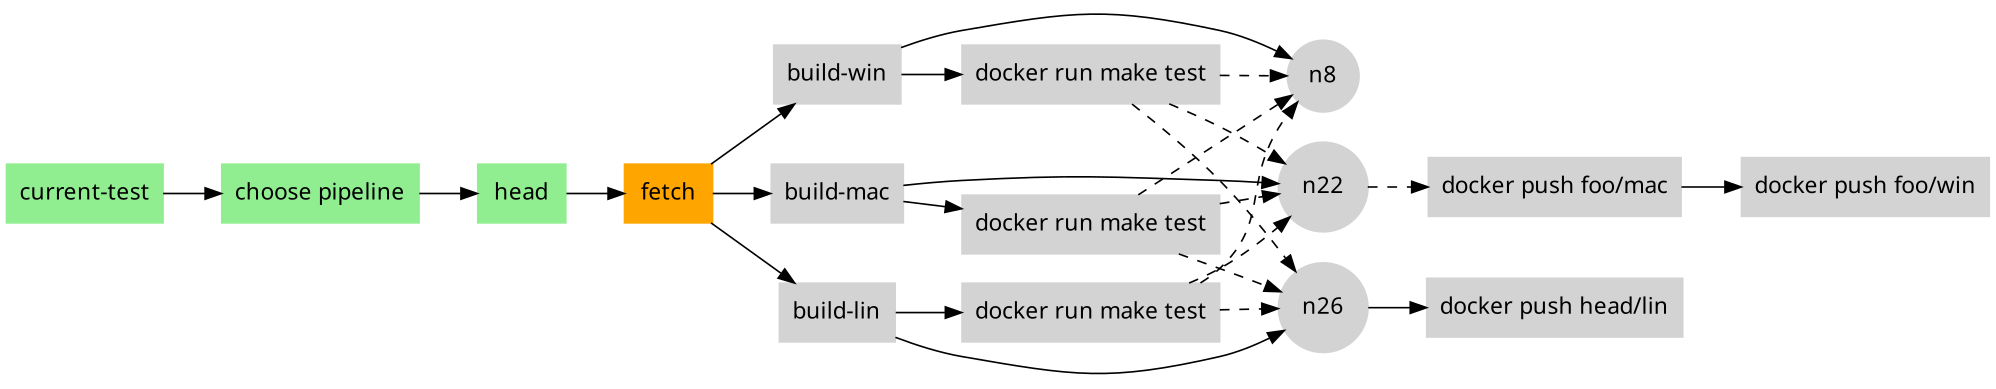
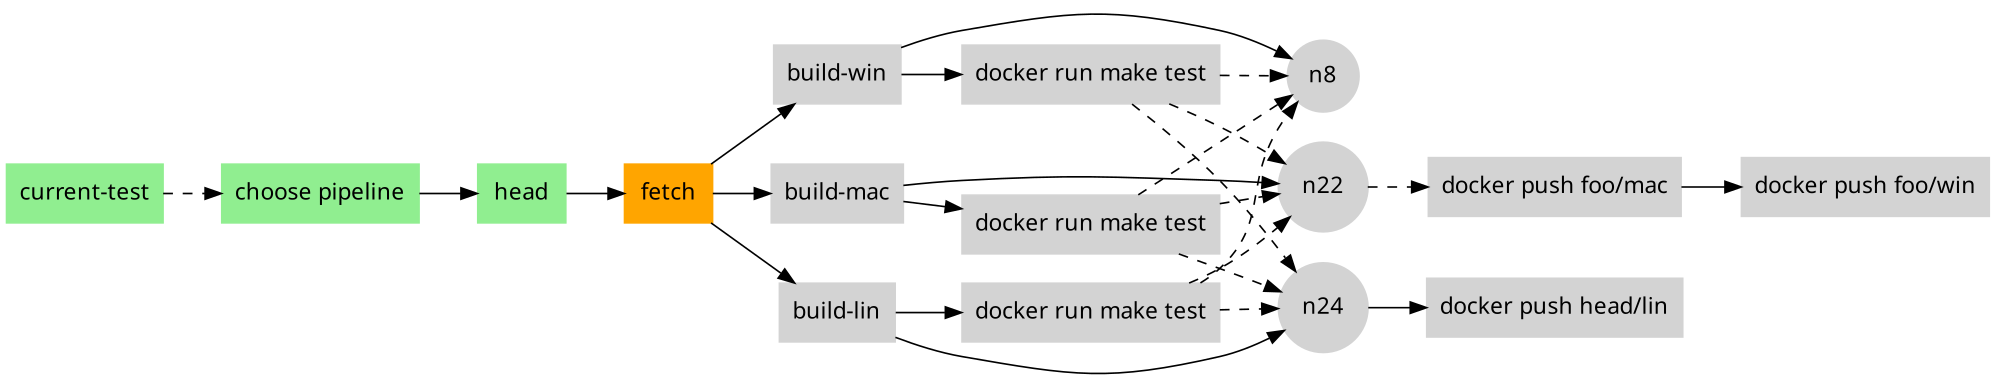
(184, 194) -> (184, 194)
(1323, 308) -> (1323, 308)
